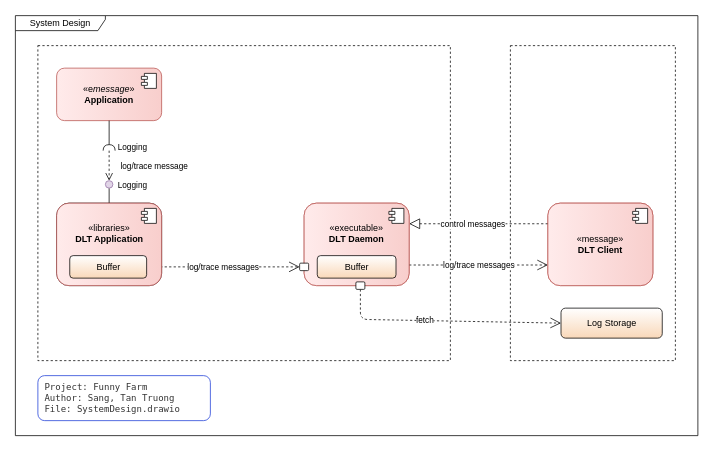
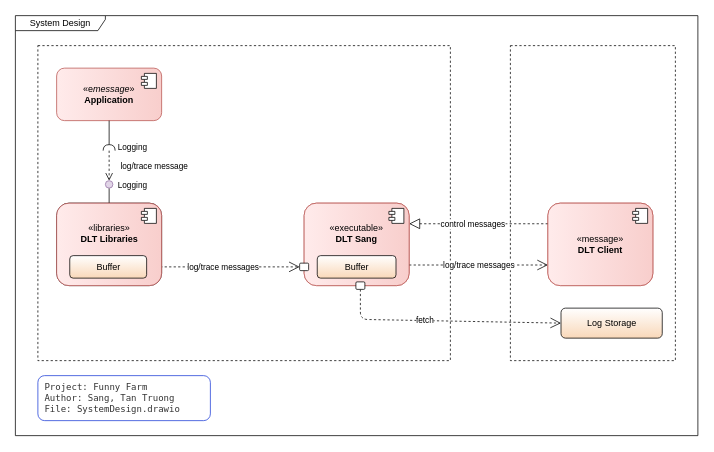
(110, 244) -> (110, 244)
(357, 244) -> (357, 244)
